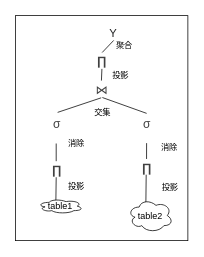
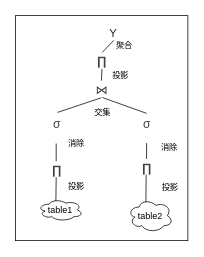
(60, 206) -> (60, 210)
